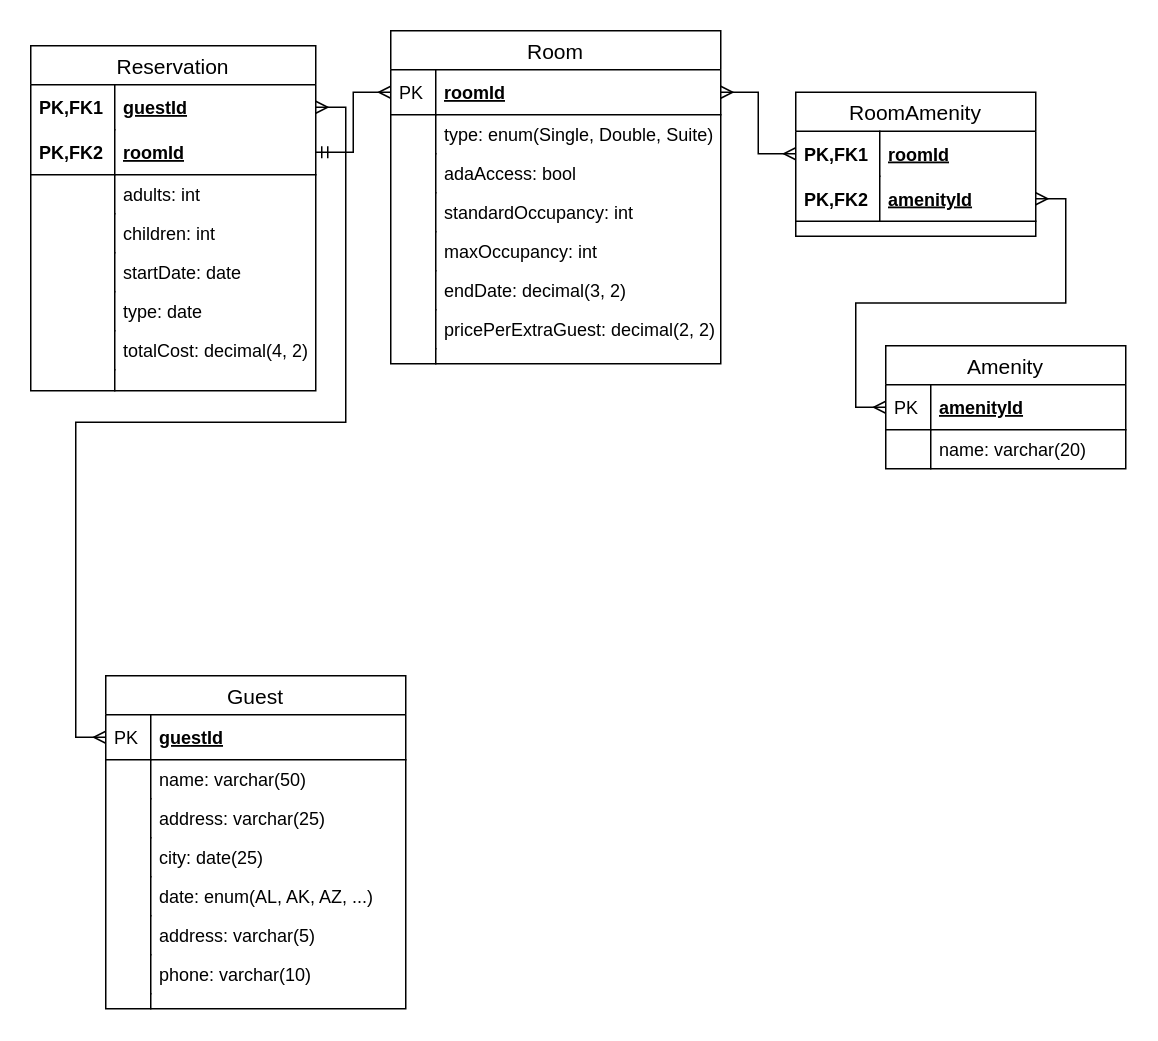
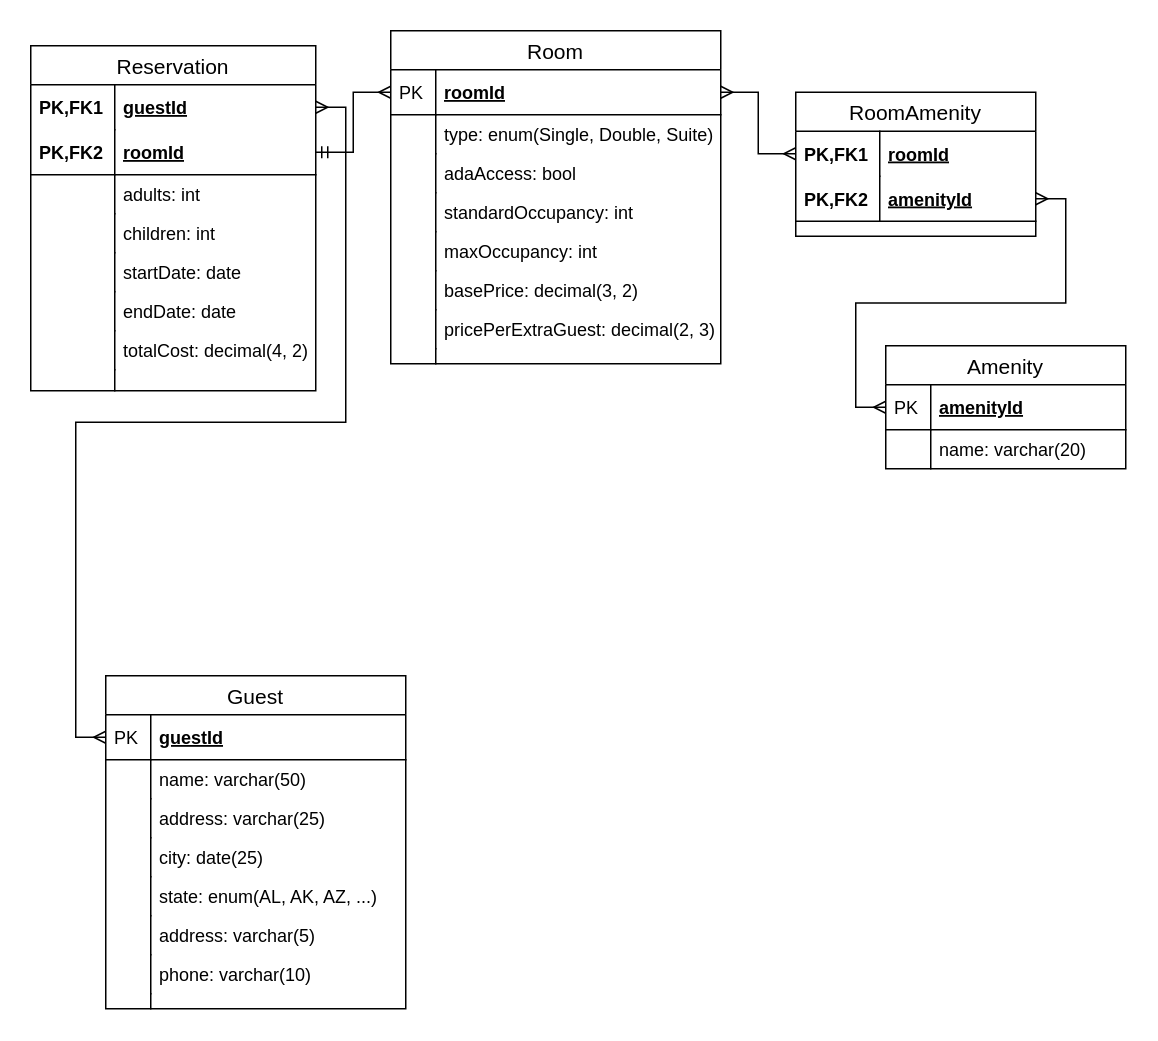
(541, 291) -> (549, 291)
(169, 312) -> (184, 312)
(594, 330) -> (594, 330)
(269, 897) -> (274, 897)
